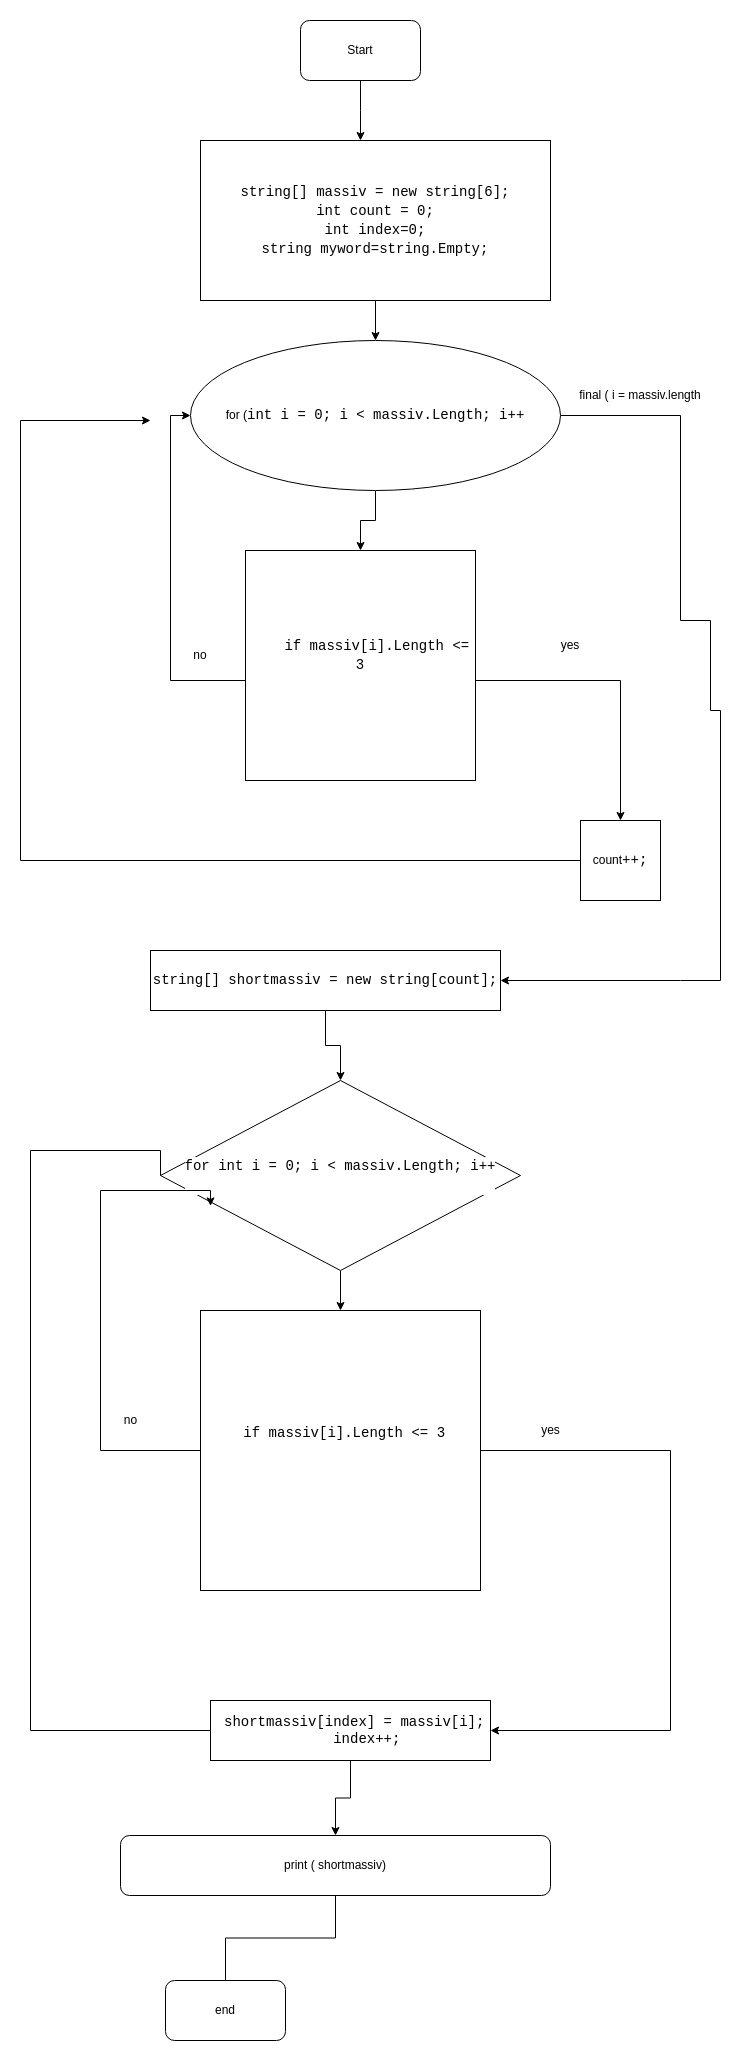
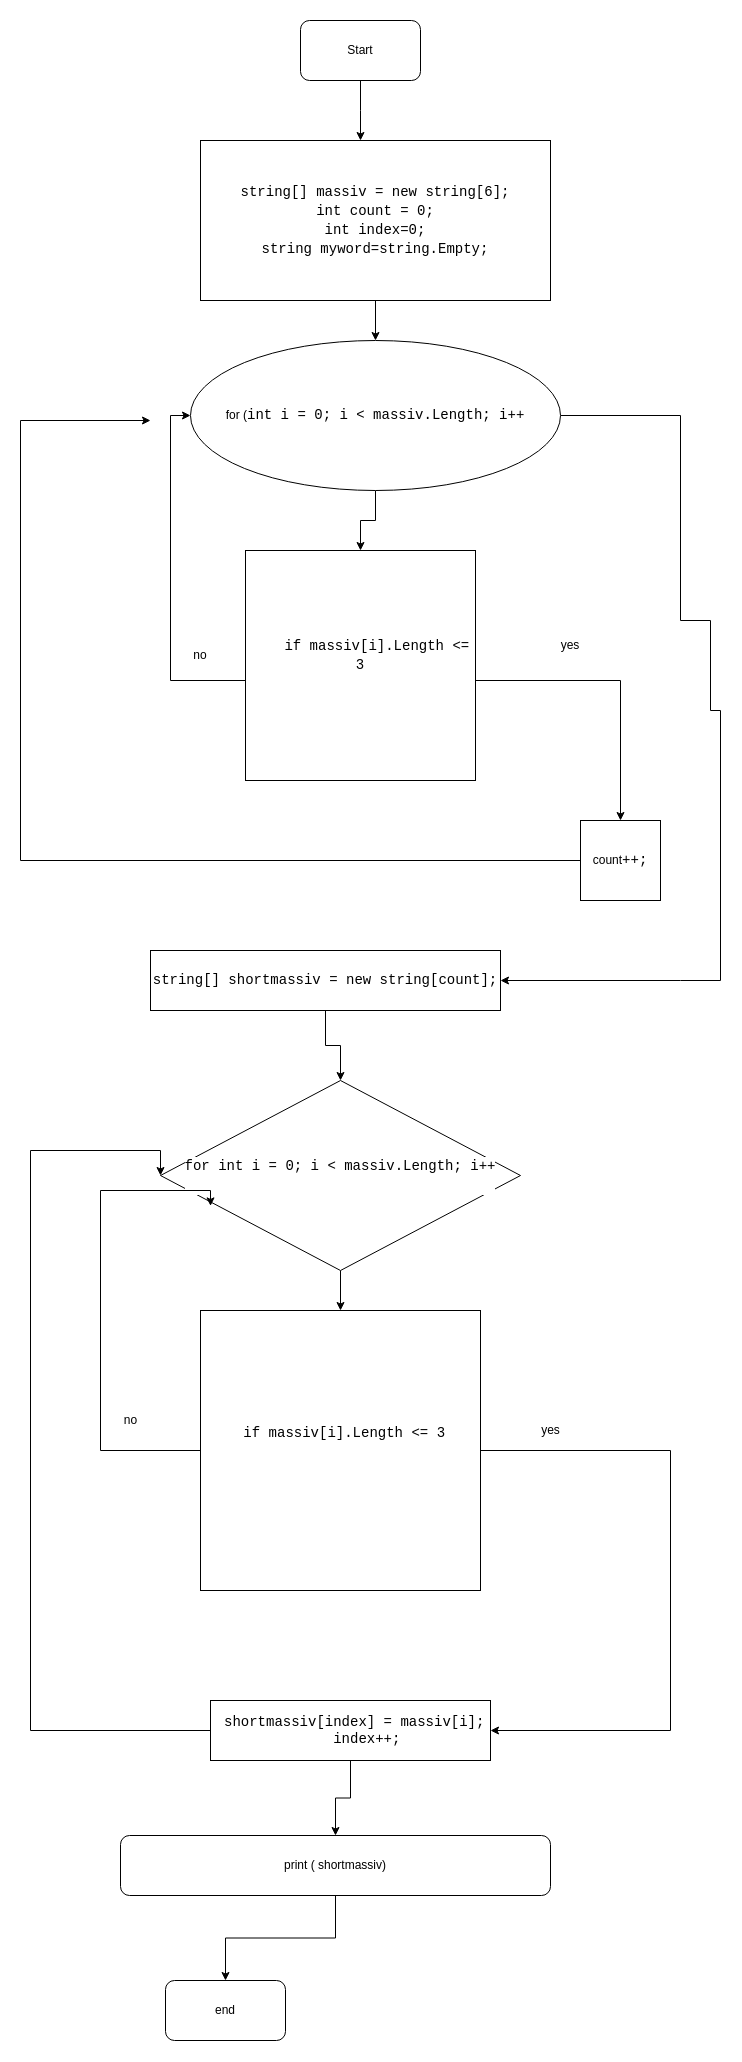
(641, 396) -> none
(161, 1170) -> (161, 1167)
(226, 1974) -> (226, 1972)
